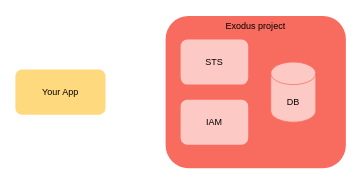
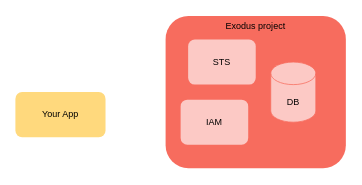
(214, 62) -> (222, 62)
(60, 92) -> (60, 114)
